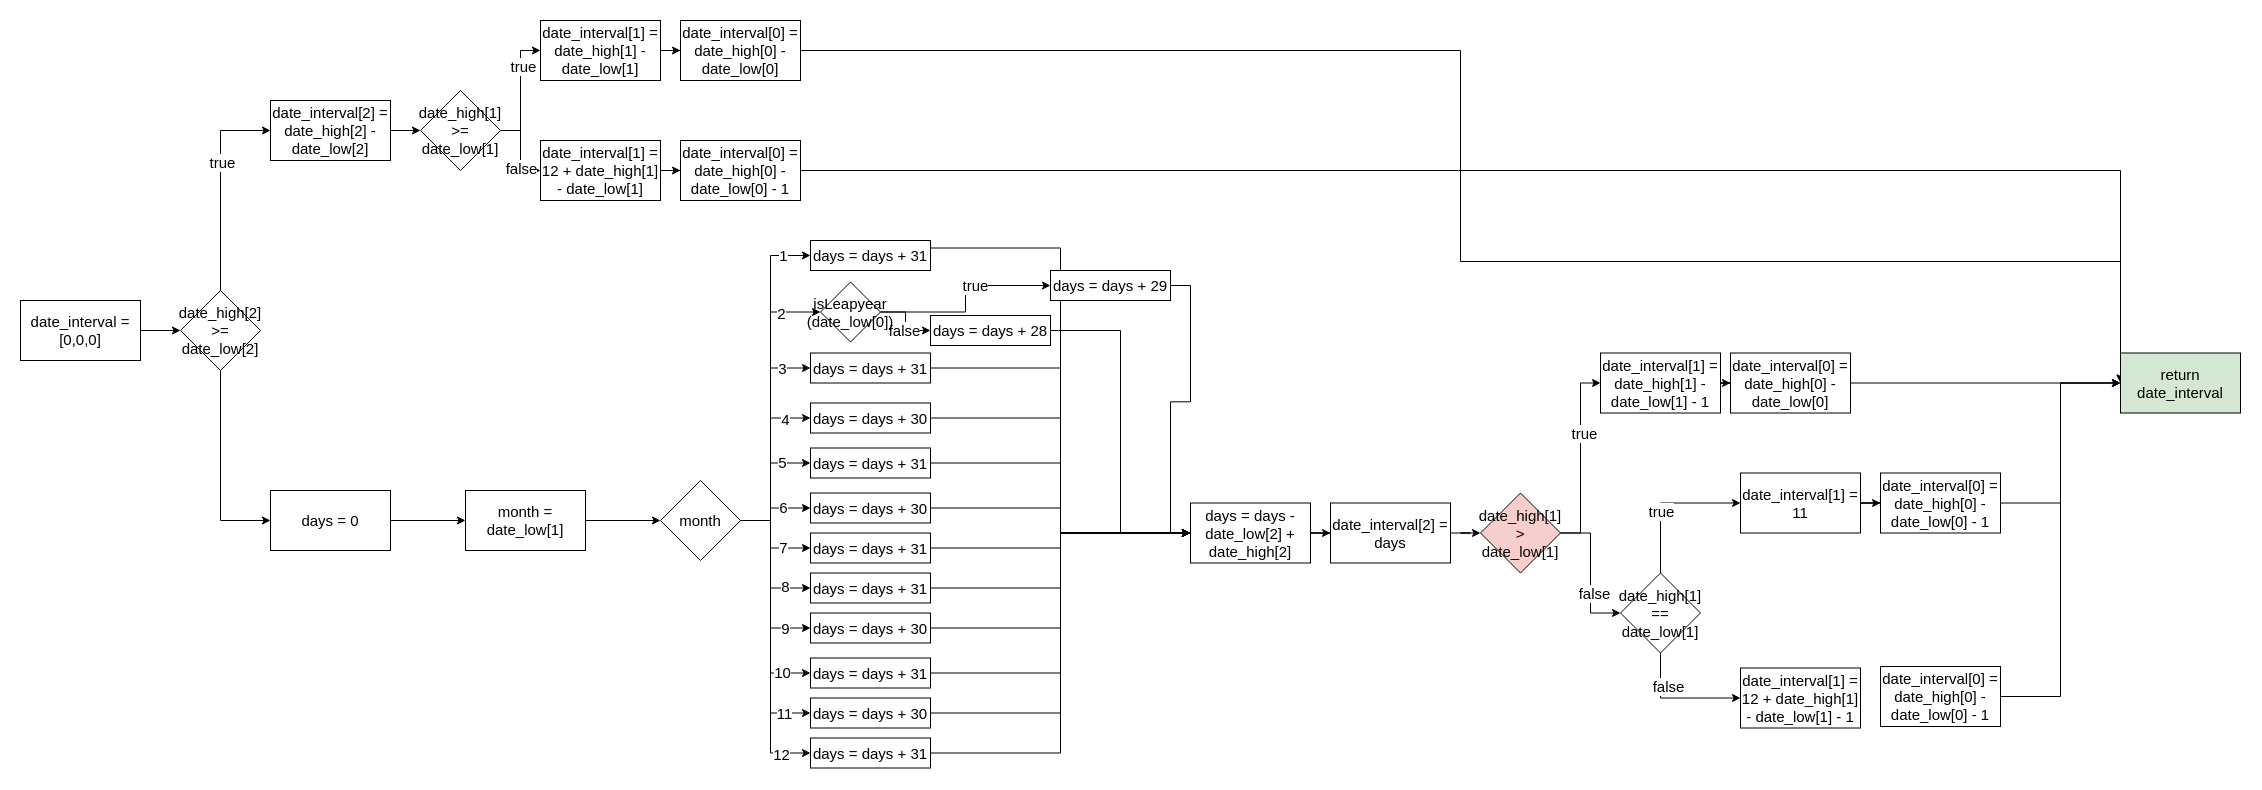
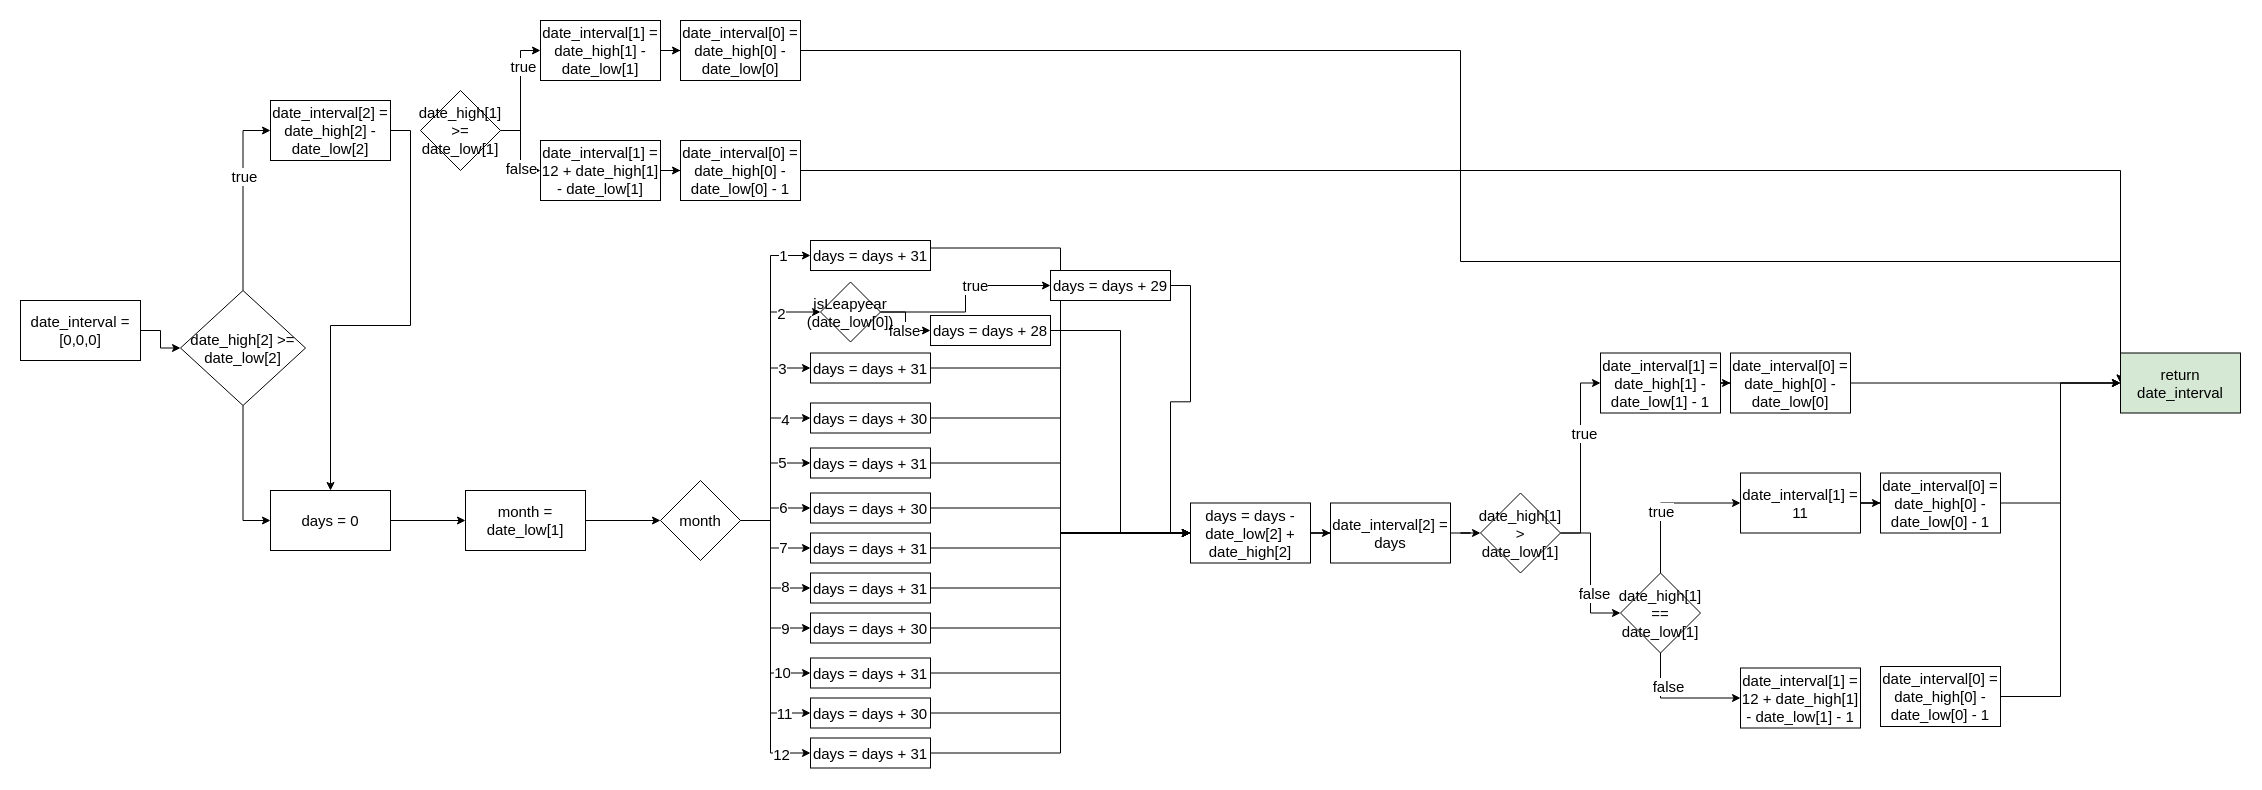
(411, 131) -> (391, 326)
(221, 331) -> (243, 348)
(1521, 533) -> (1521, 533)
